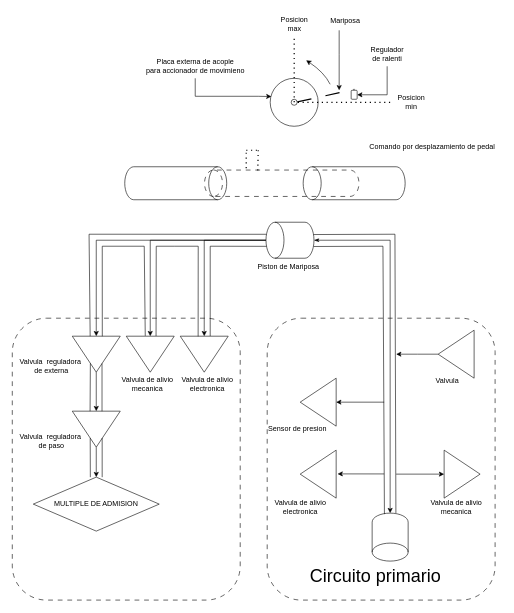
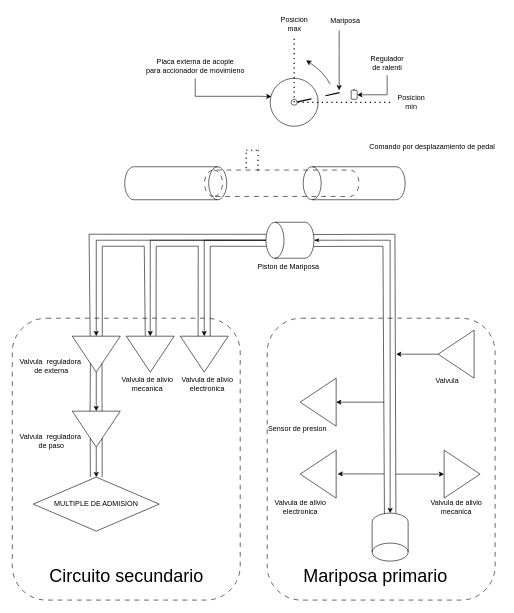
(387, 54) -> (387, 63)
none -> (126, 576)
(376, 576) -> (376, 576)
